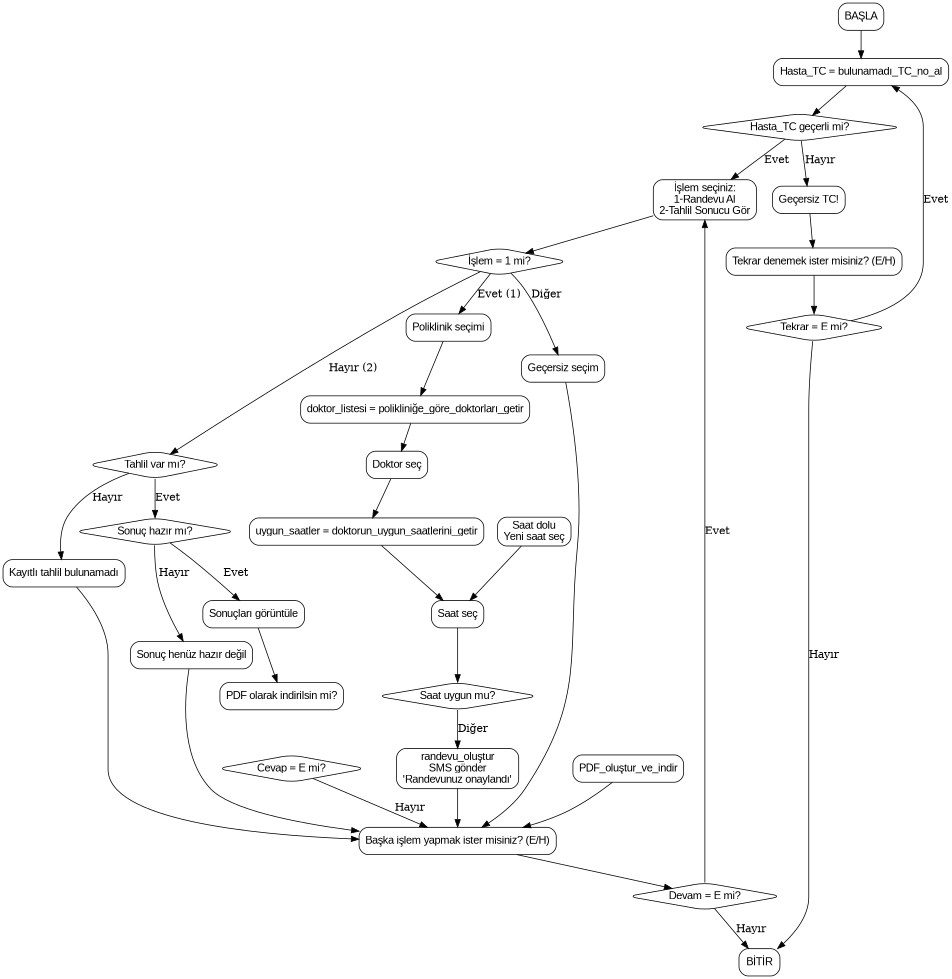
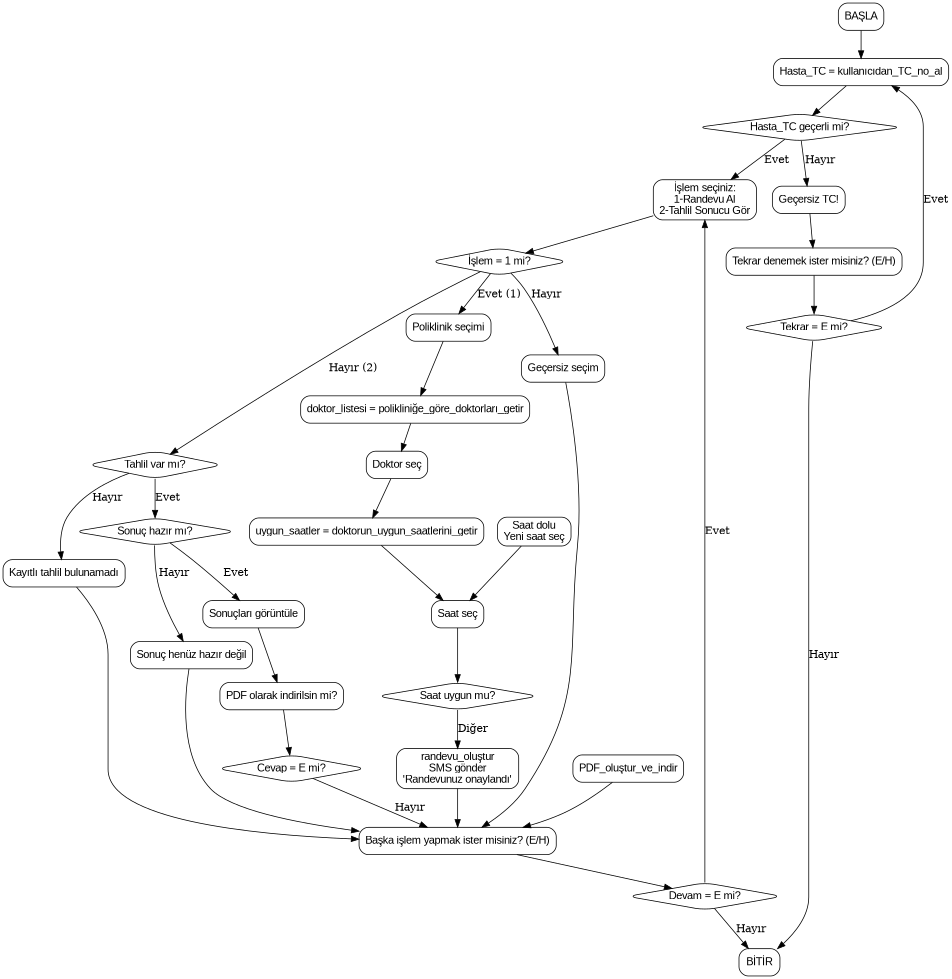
(861, 72) -> (861, 72)
(546, 295) -> (546, 295)
none -> (286, 729)
